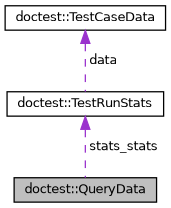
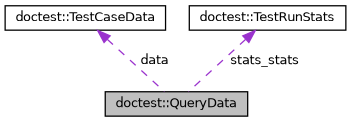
(85, 68) -> (136, 65)
